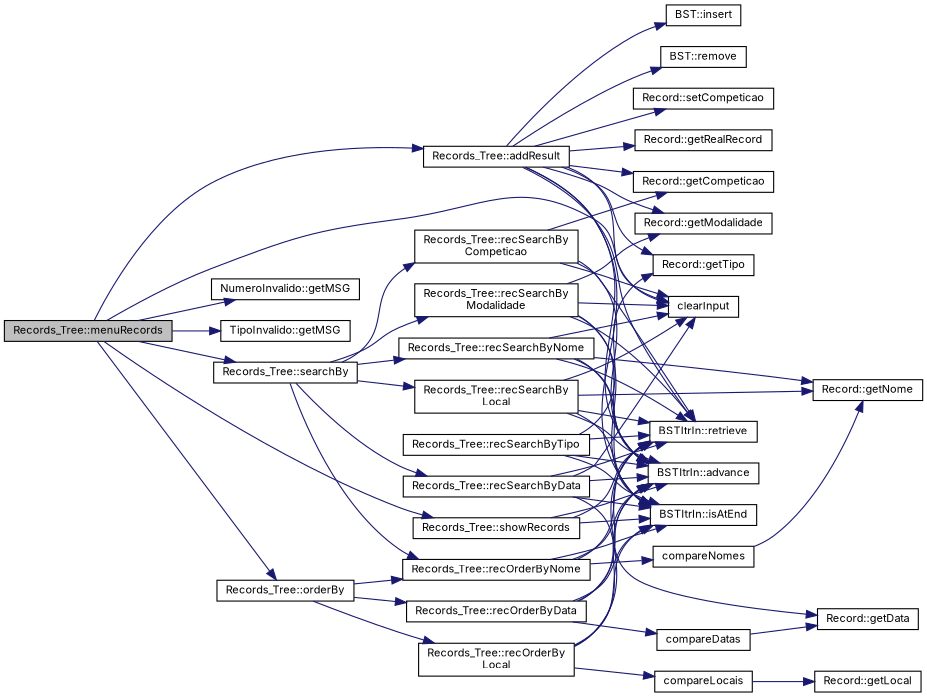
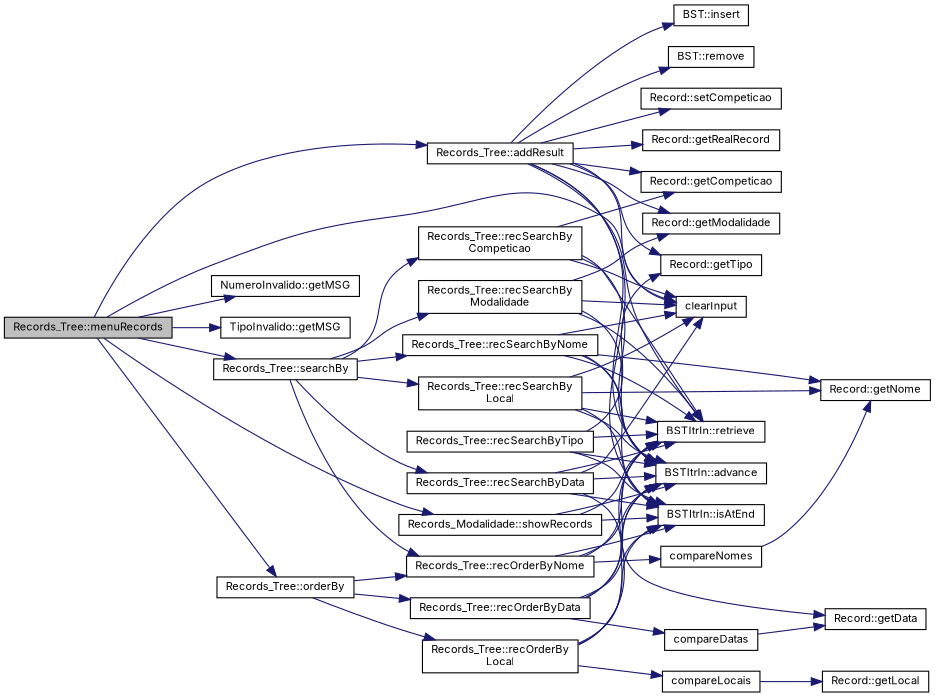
(614, 406) -> none
(496, 528) -> (500, 525)
